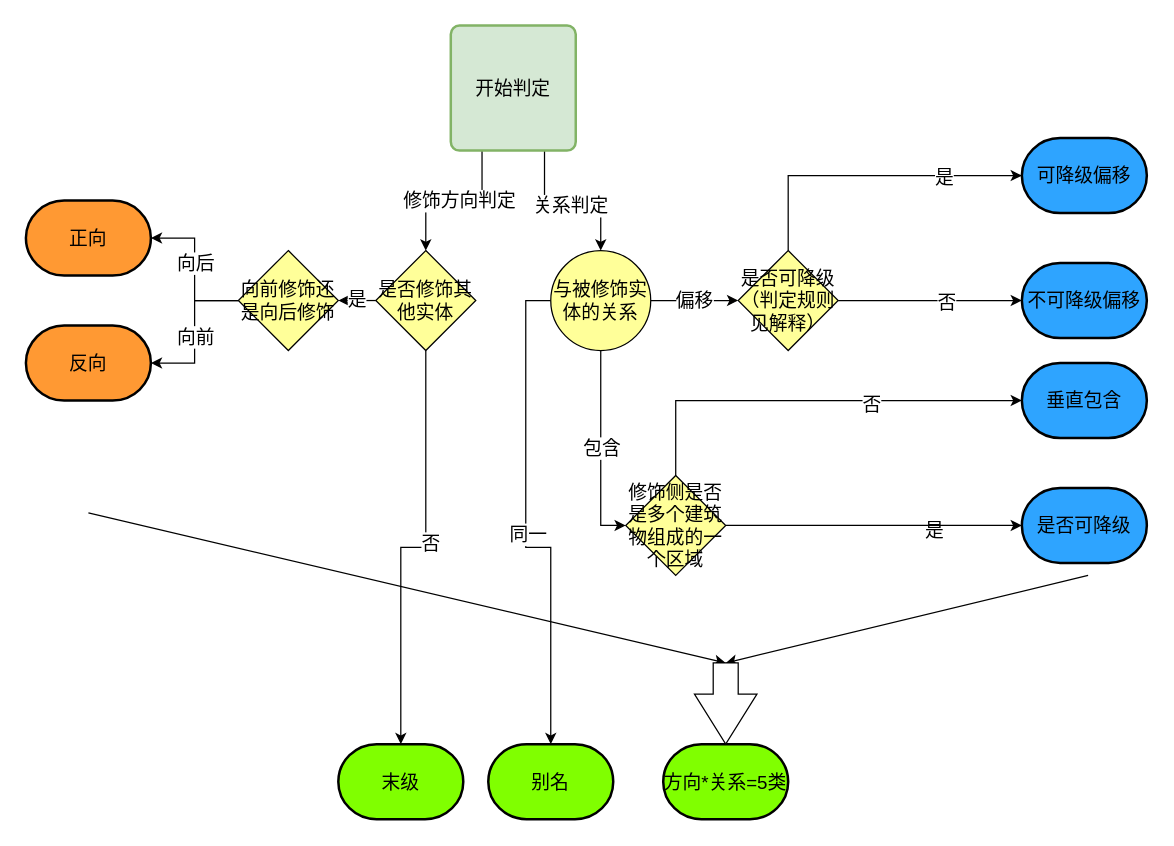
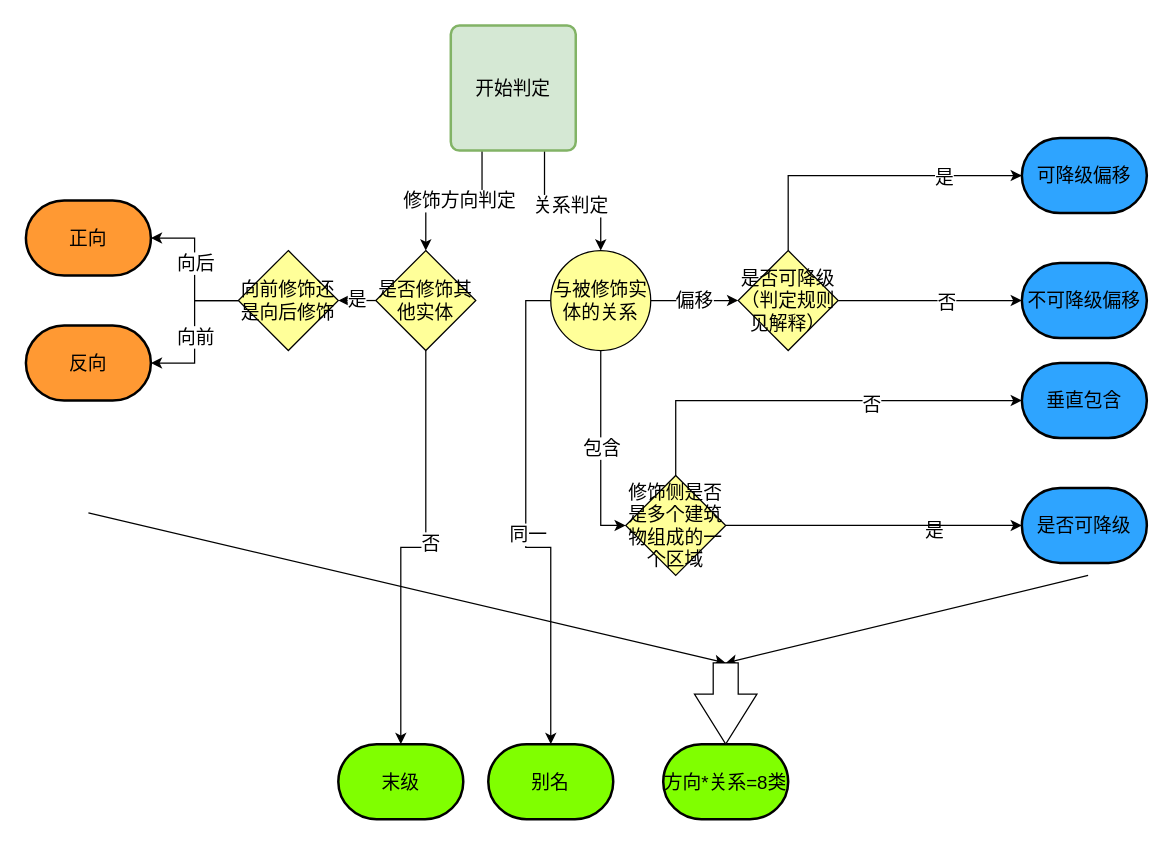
(726, 782) -> (726, 782)
